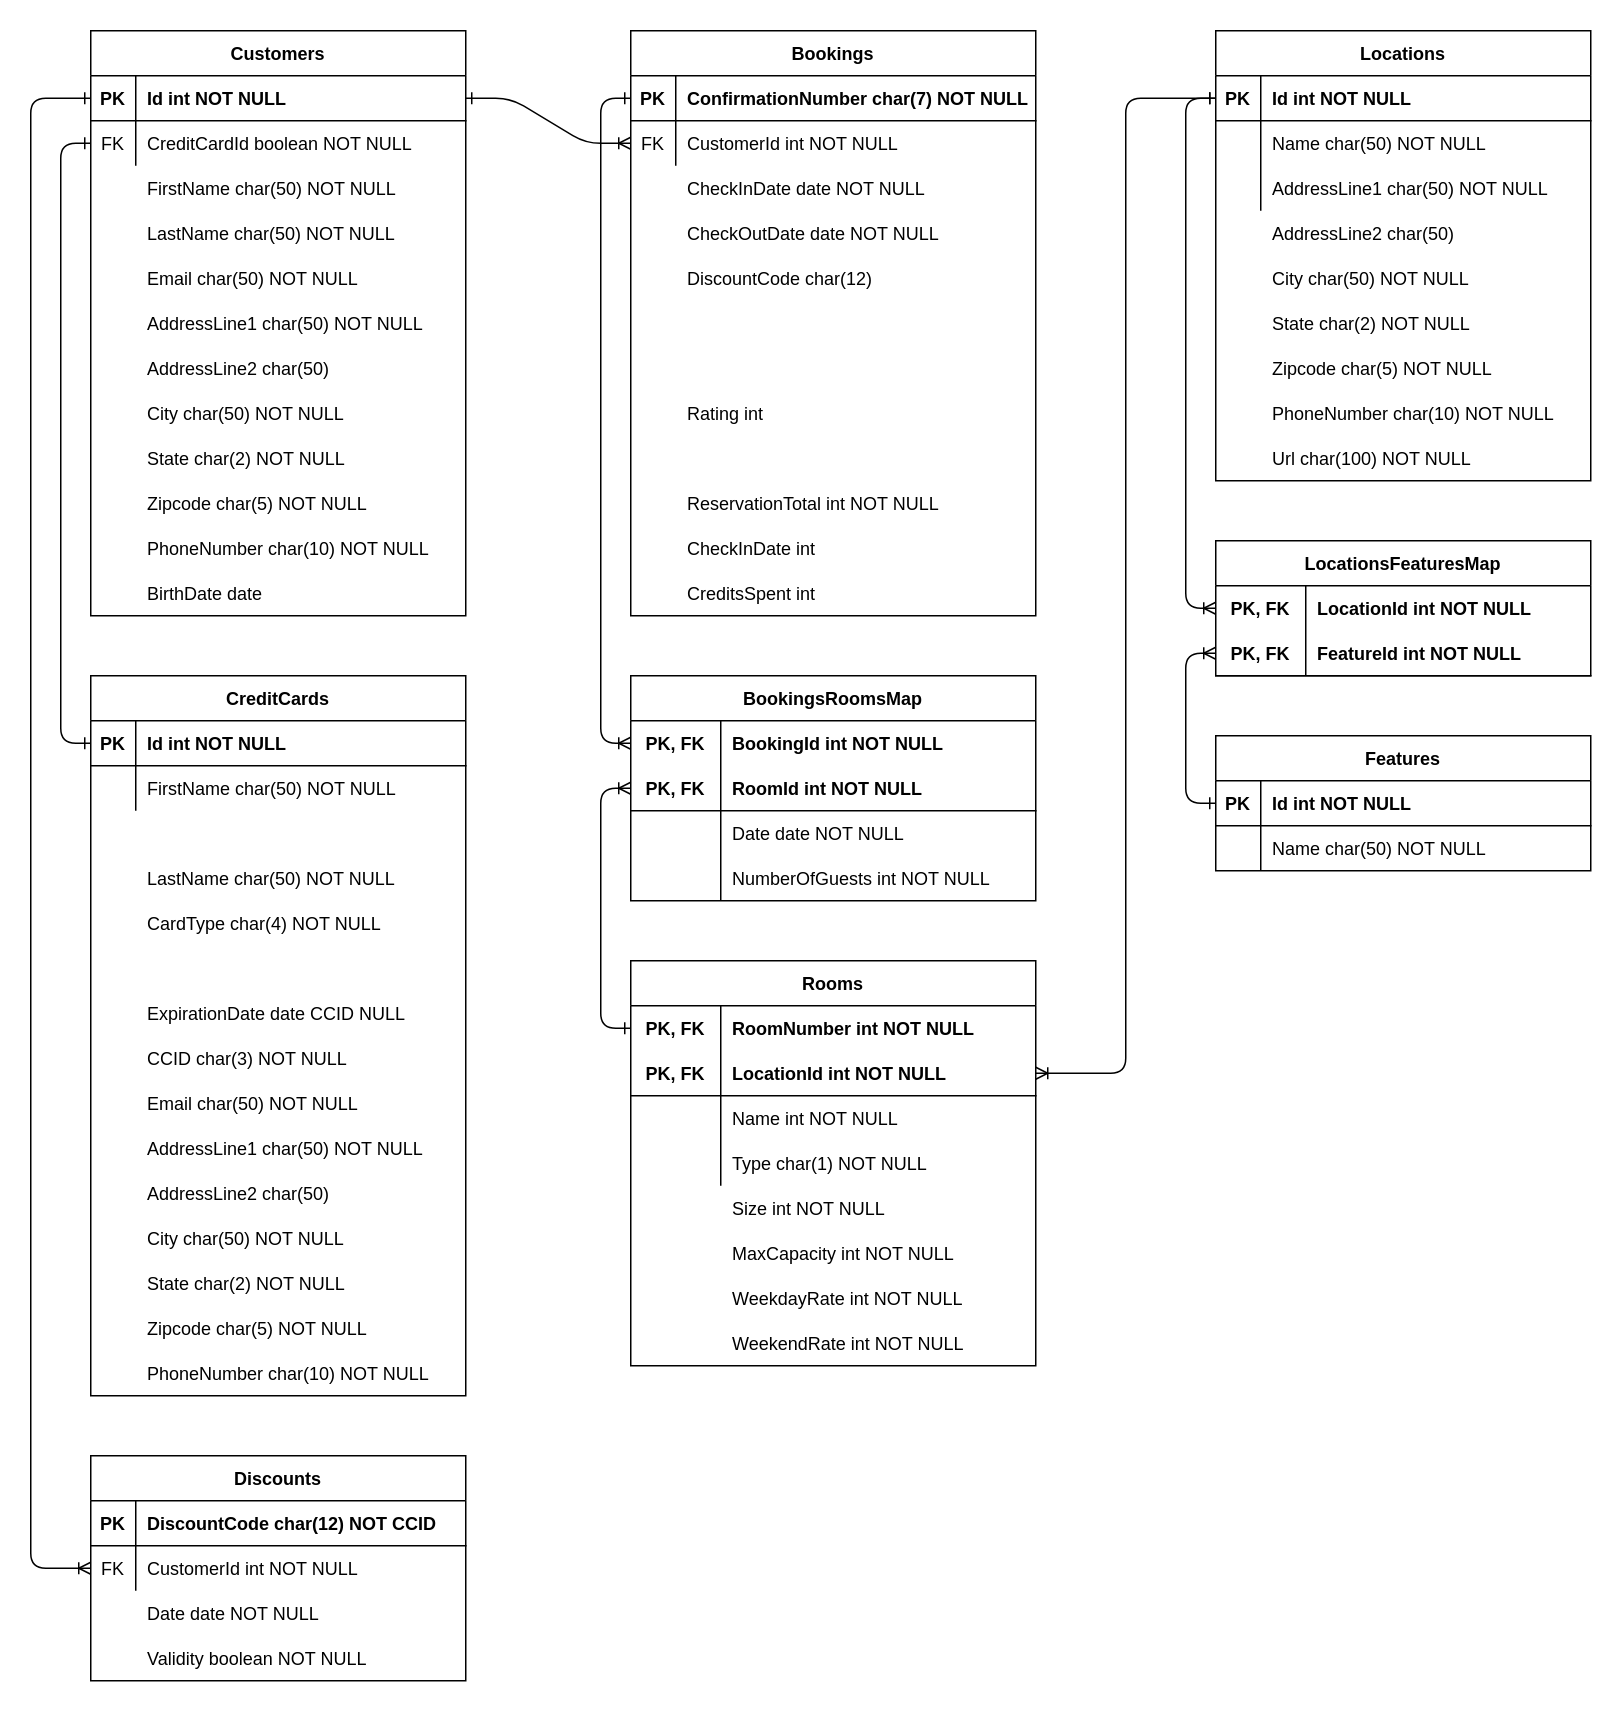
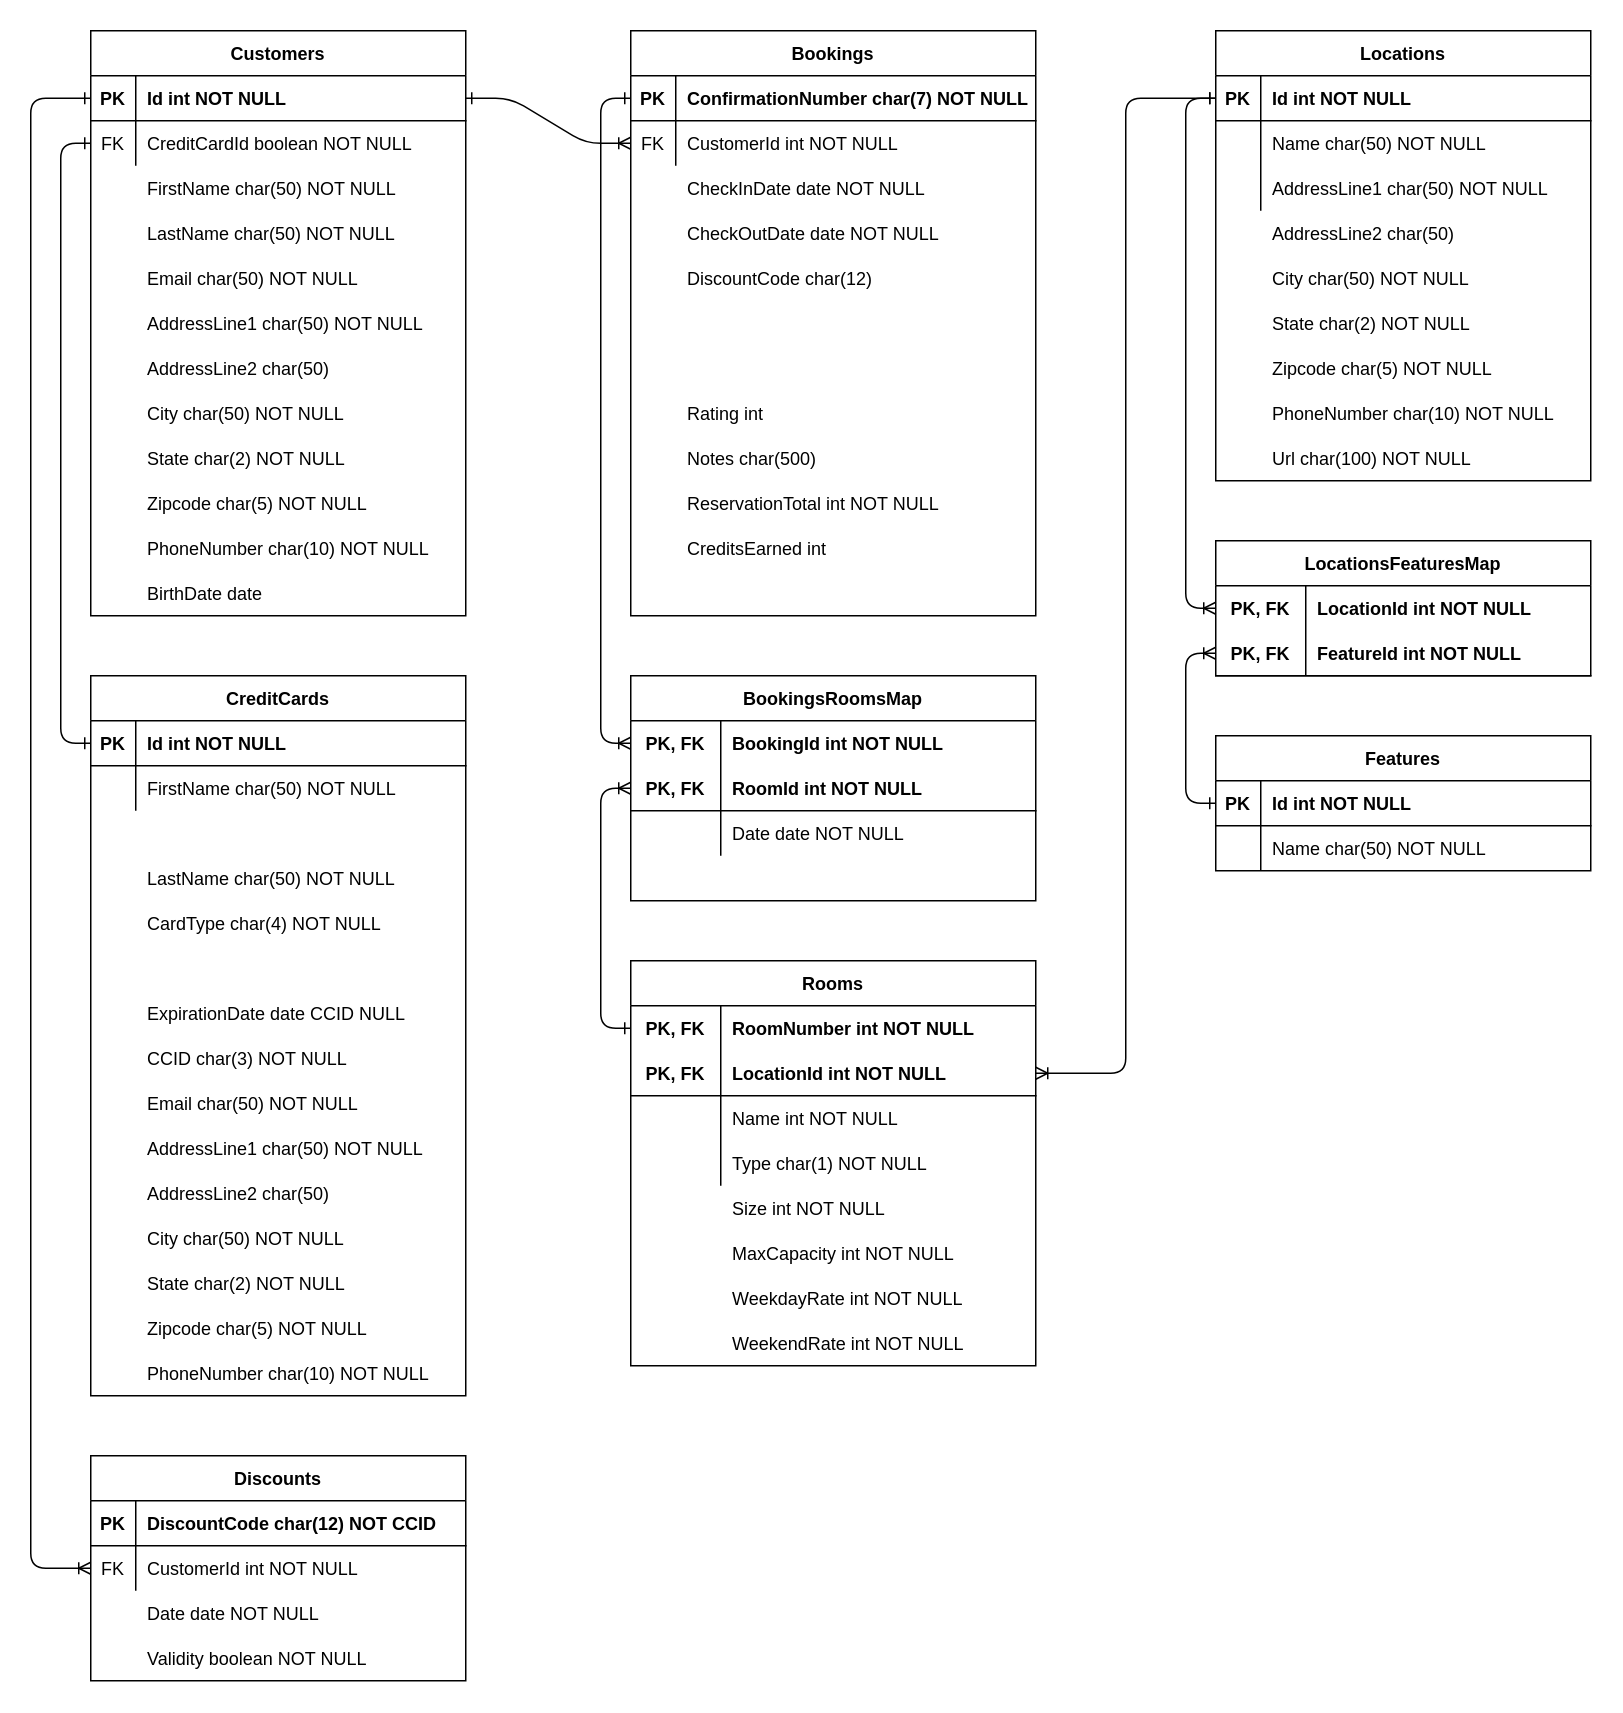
none -> (841, 458)
(758, 549) -> (766, 549)
(841, 593) -> none
(878, 878) -> none
